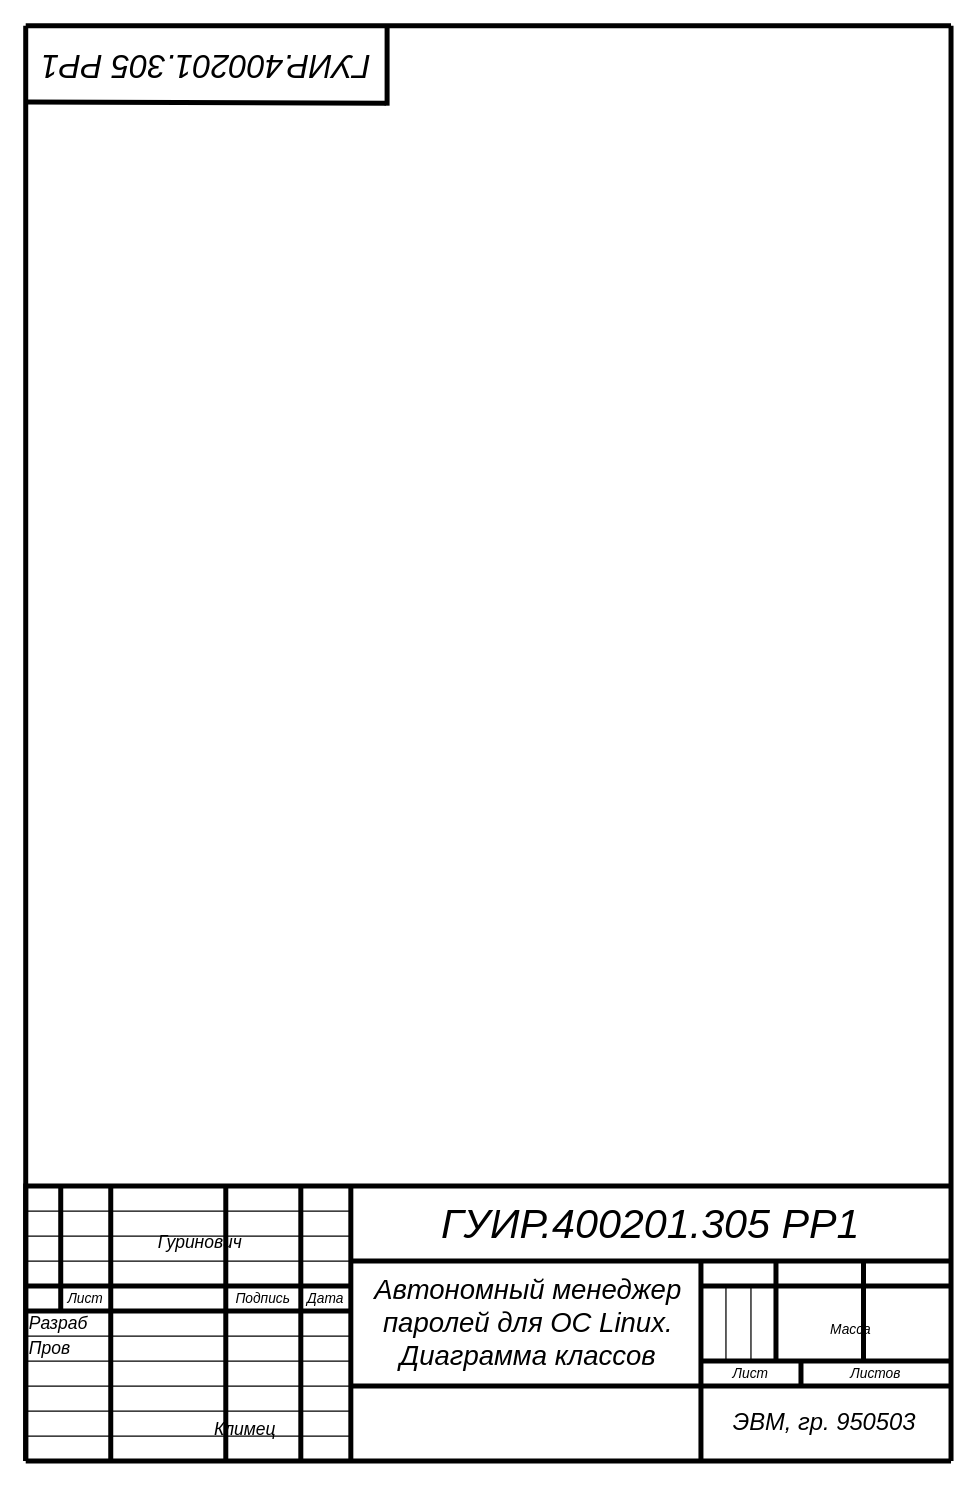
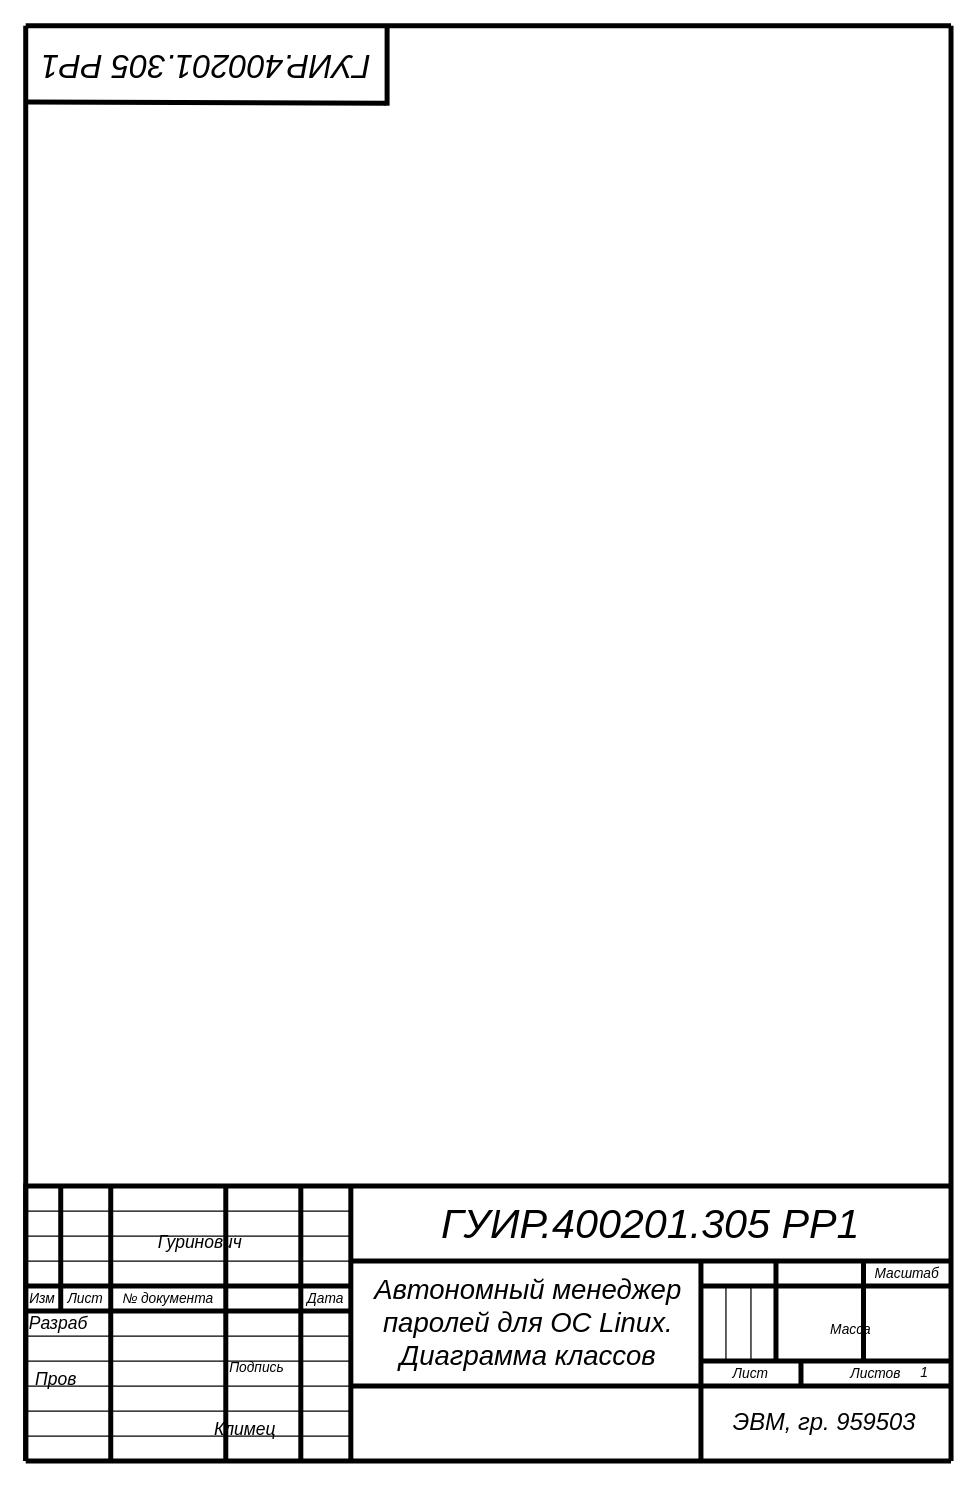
none -> (907, 1273)
none -> (43, 1298)
none -> (168, 1298)
(263, 1298) -> (257, 1367)
(68, 1348) -> (74, 1379)
none -> (924, 1372)
(824, 1423) -> (824, 1423)
